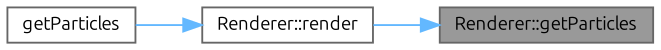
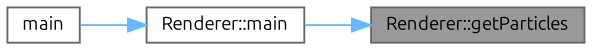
(71, 25) -> (44, 25)
(288, 25) -> (225, 25)
